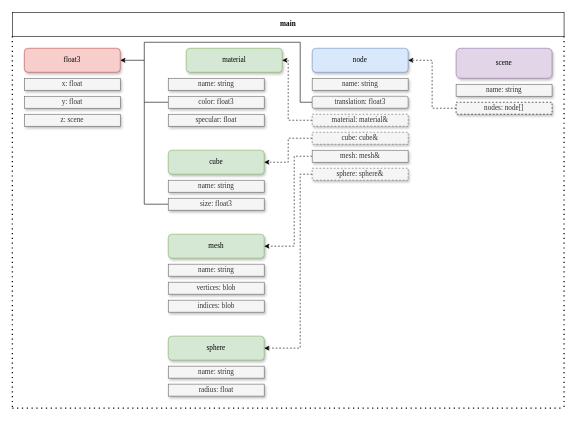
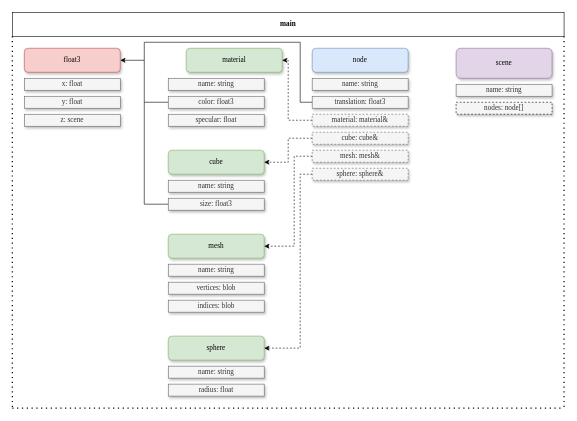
(413, 60) -> none
(360, 102) -> (360, 102)
(360, 156) -> (360, 156)
